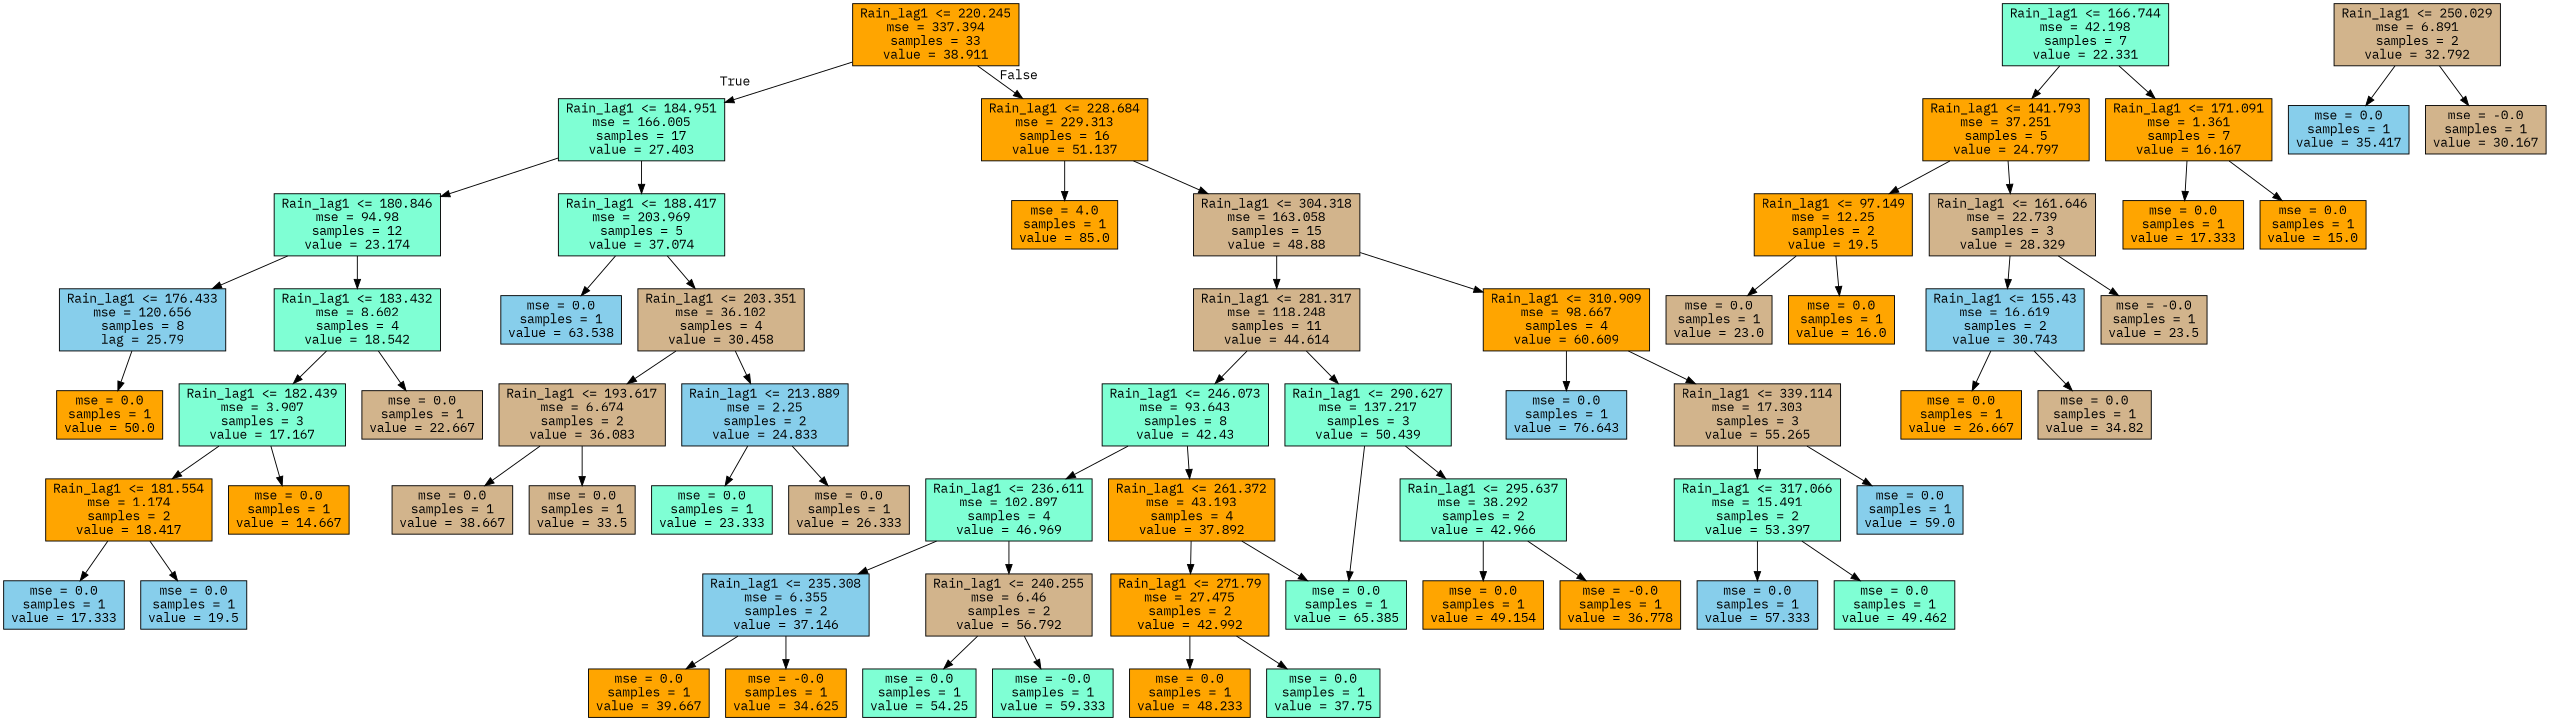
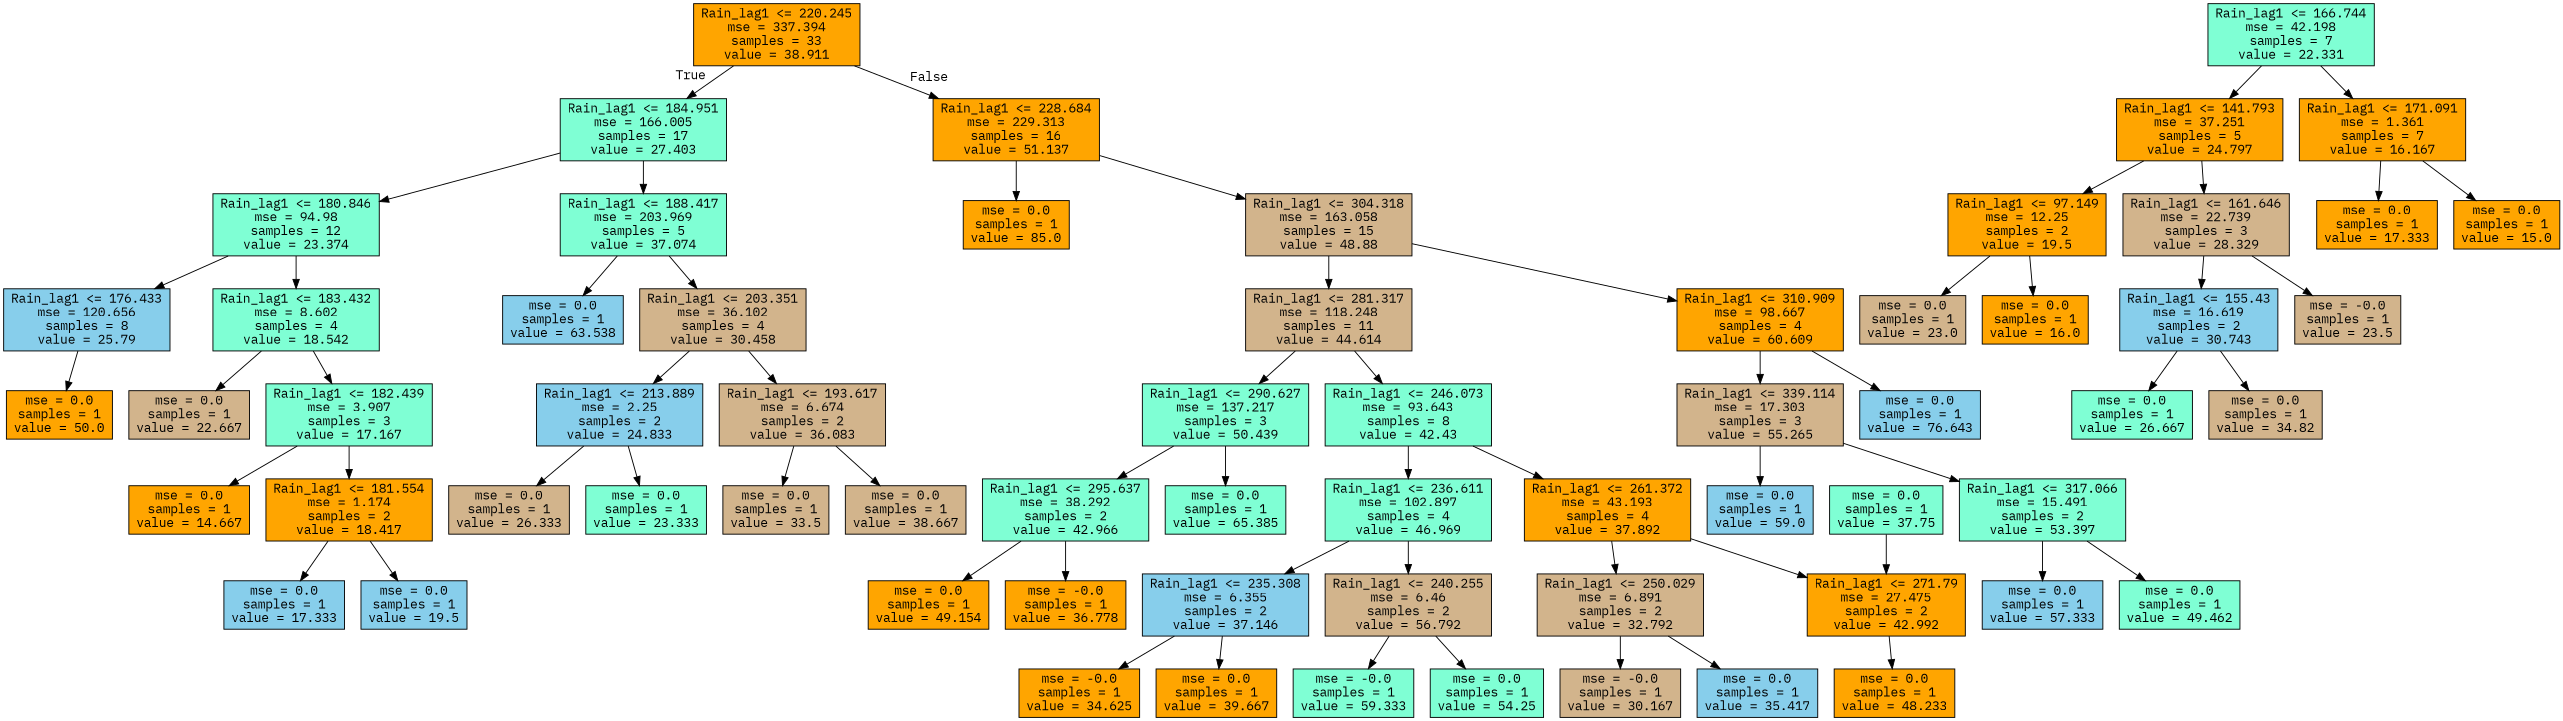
(357, 225) -> (296, 225)
(1065, 225) -> (1016, 225)
(143, 320) -> (87, 320)
(1961, 415) -> (2132, 415)
(1271, 559) -> (1613, 553)
(1258, 650) -> (1886, 549)
